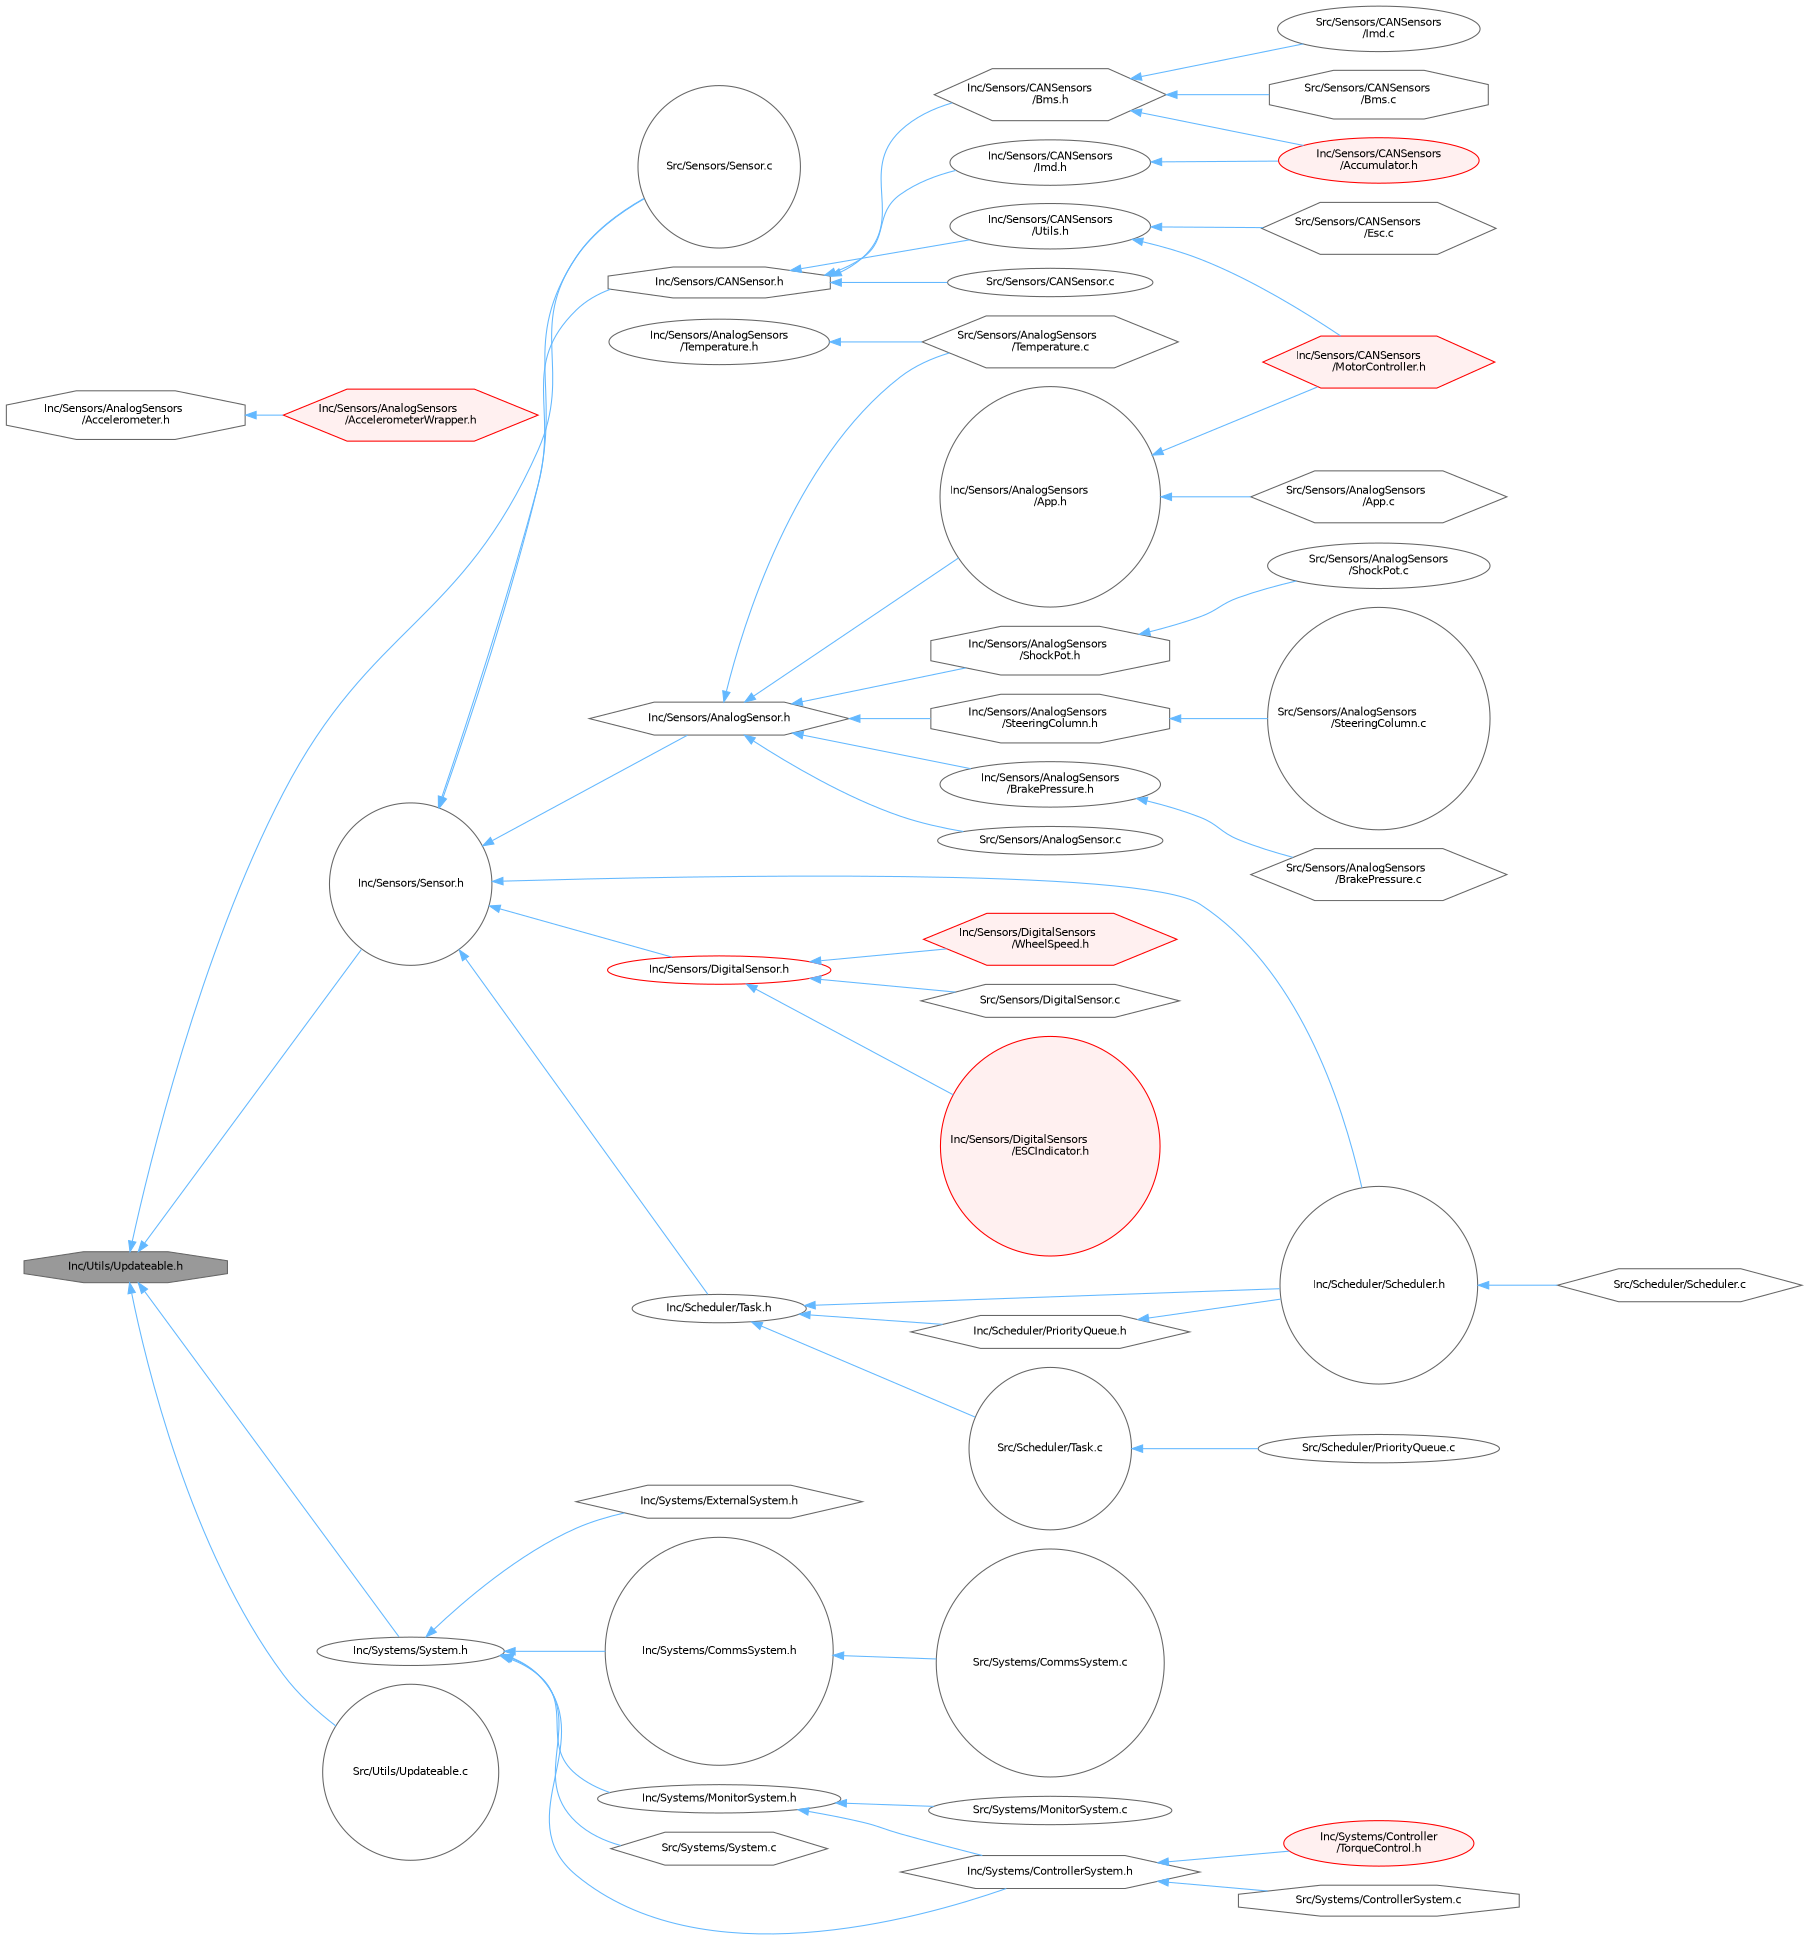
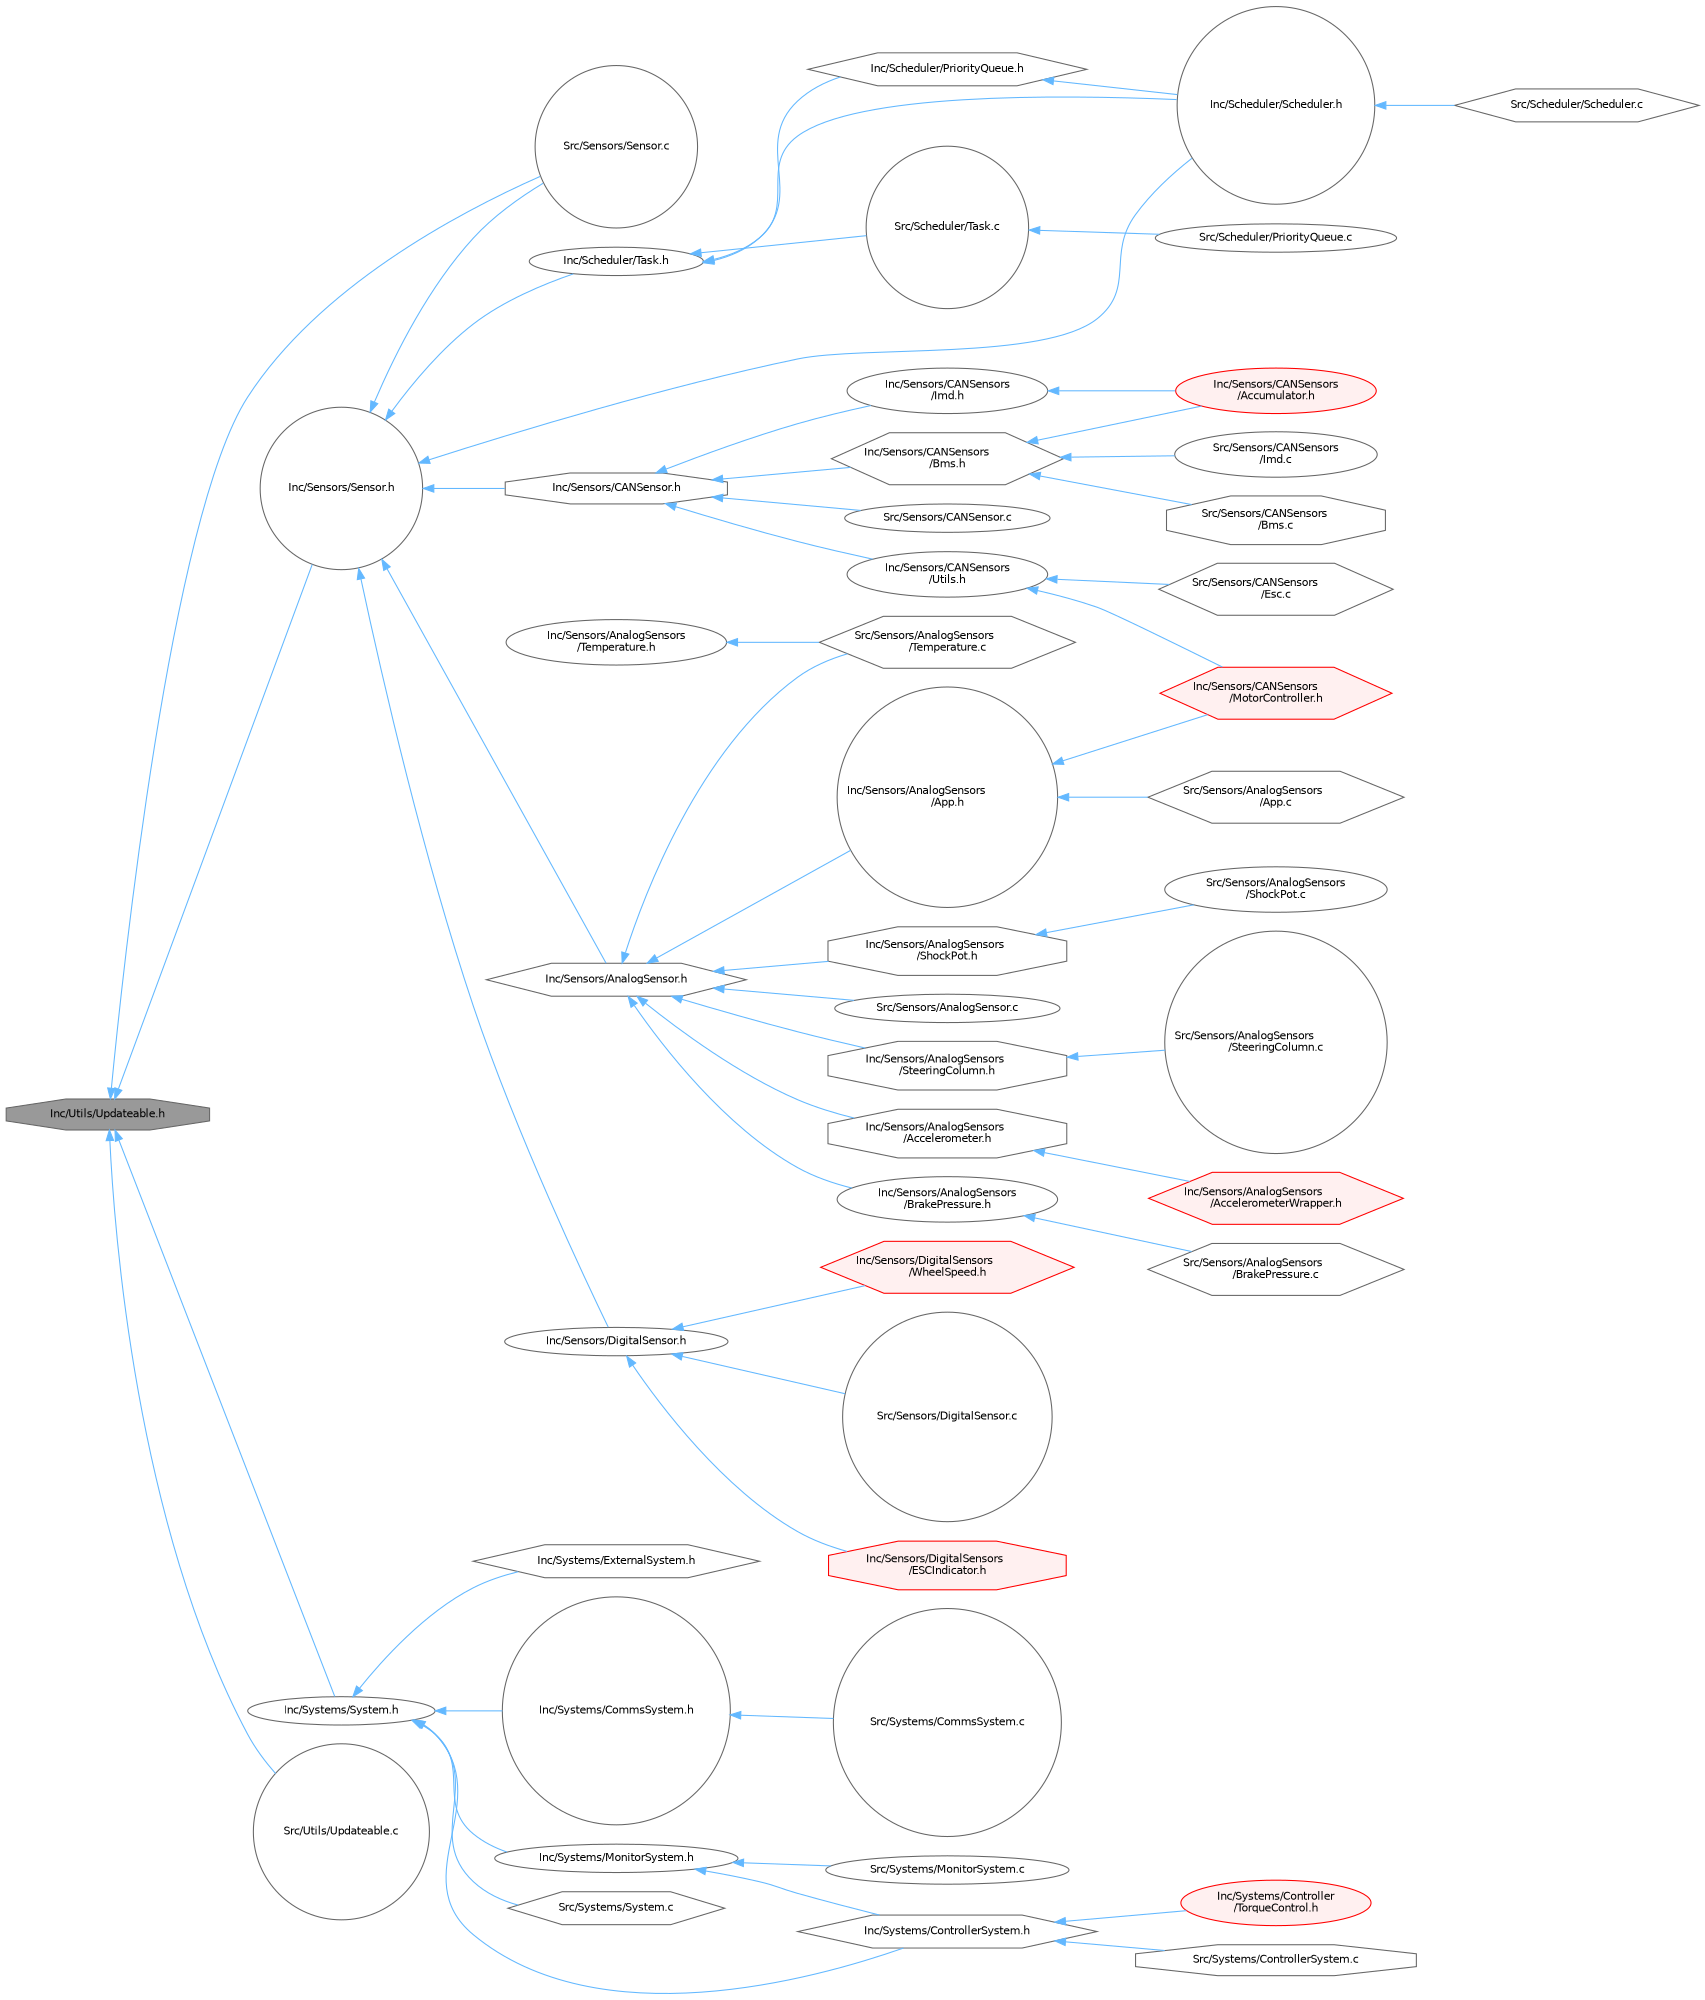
(719, 970) -> (616, 1342)
(1050, 1001) -> (947, 1417)
none -> (744, 1072)
(1050, 1146) -> (947, 1565)
